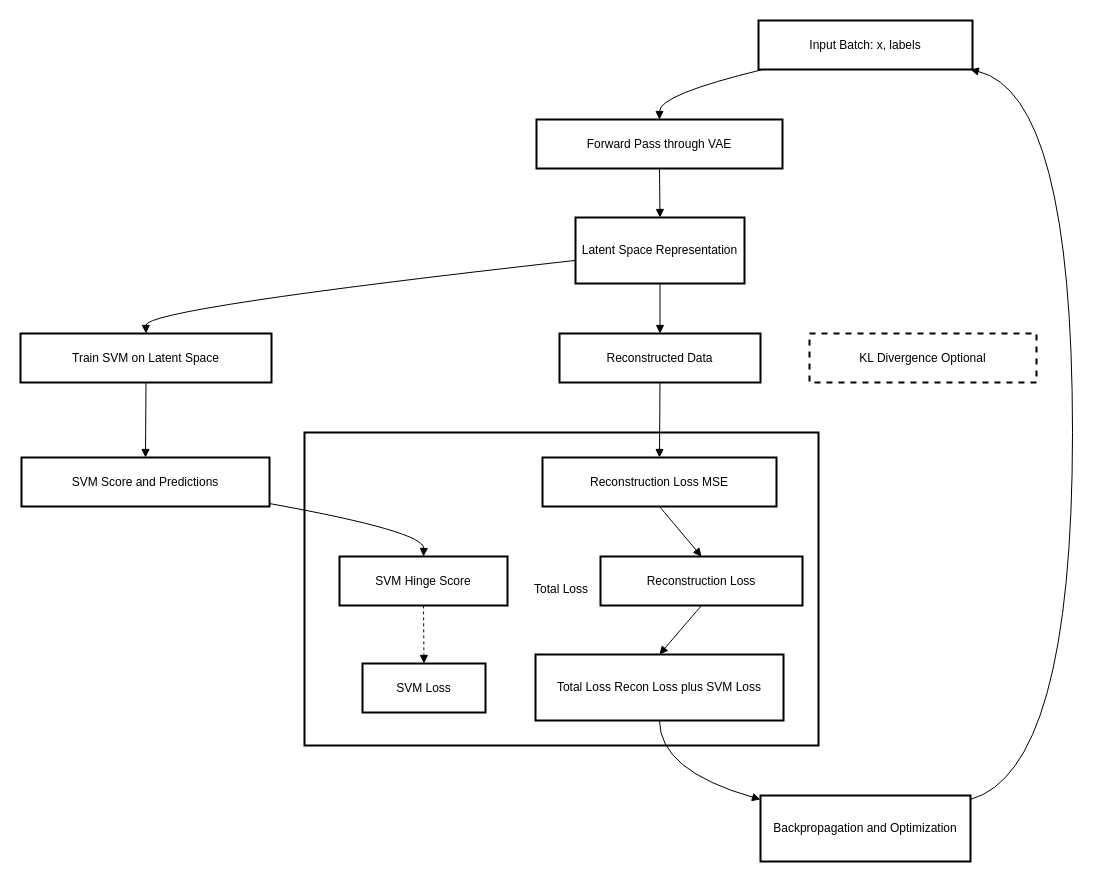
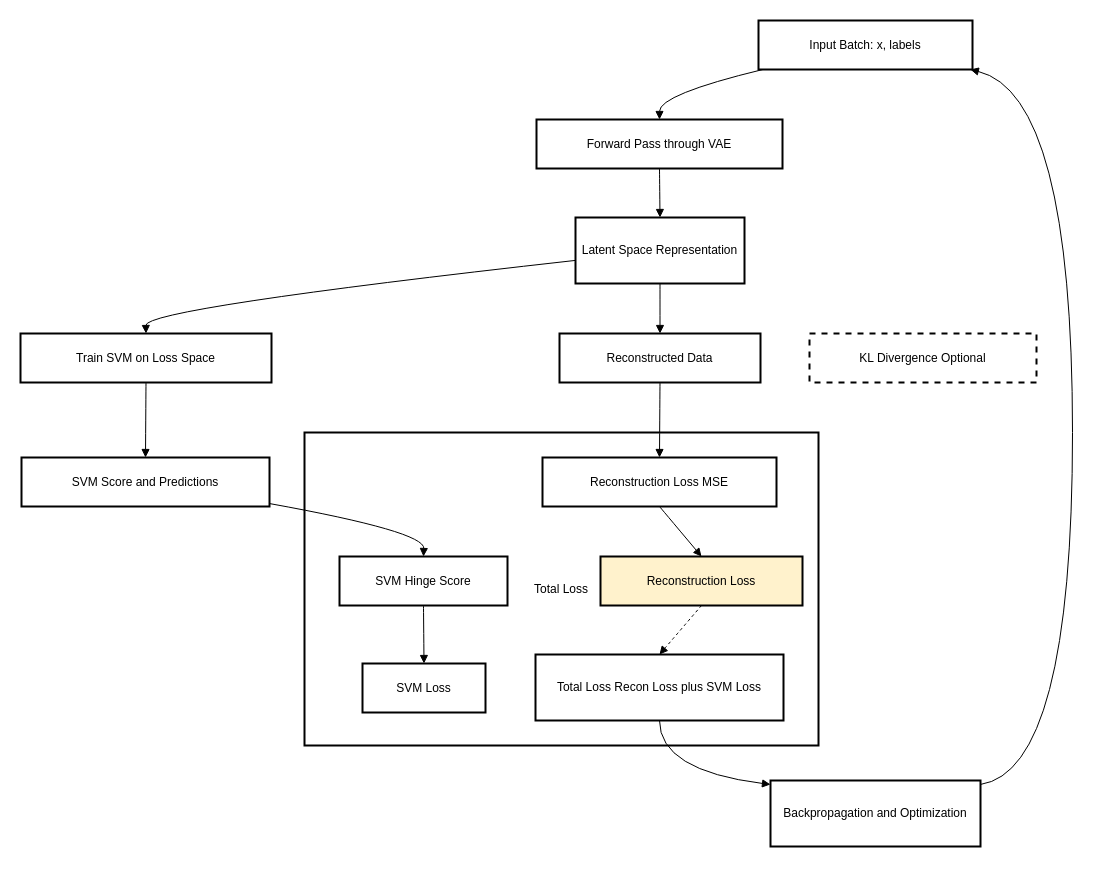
(146, 359) -> (146, 359)
(702, 581) -> (702, 581)
(683, 627) -> (683, 627)
(424, 631) -> (424, 631)
(866, 829) -> (876, 814)
